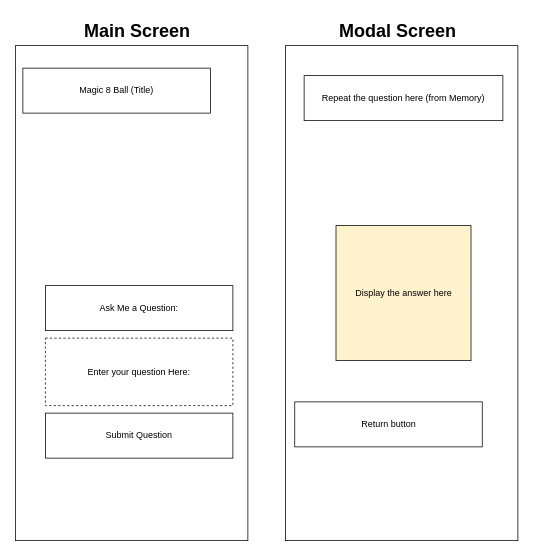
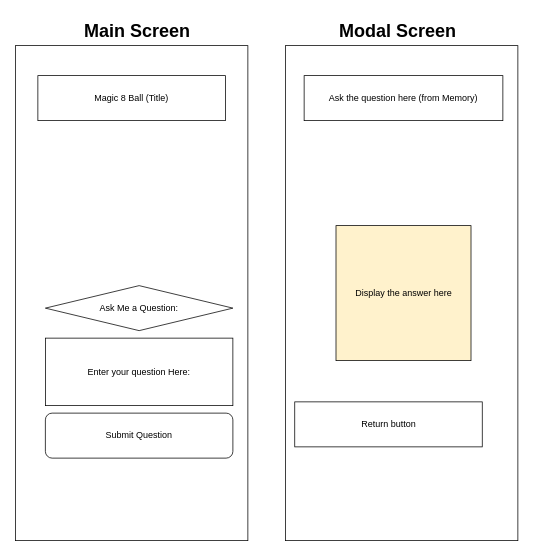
(117, 90) -> (132, 98)
(404, 98) -> (404, 98)
(139, 308) -> (139, 308)
(139, 372) -> (139, 372)
(139, 435) -> (139, 435)
